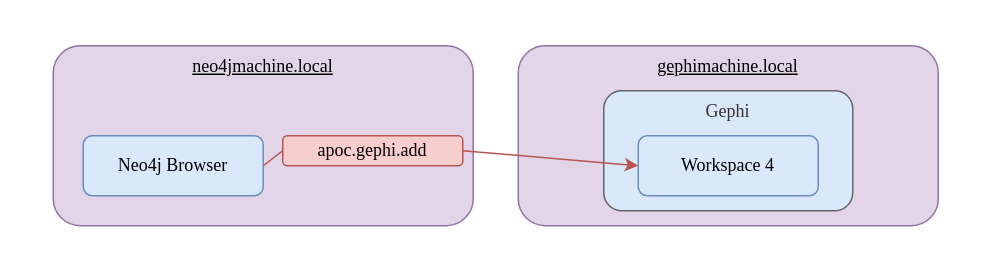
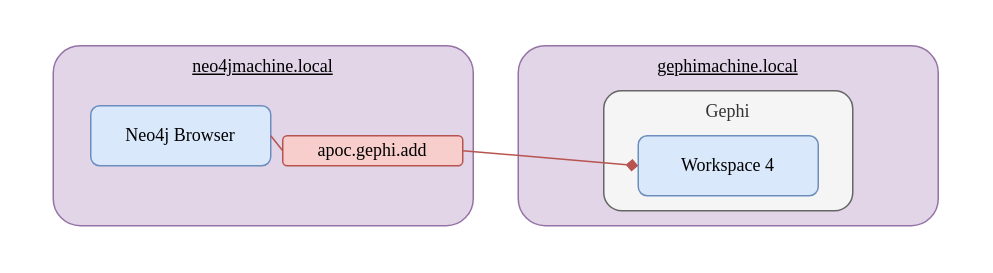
(728, 112) -> (728, 112)
(626, 165) -> (625, 165)
(173, 166) -> (181, 136)
